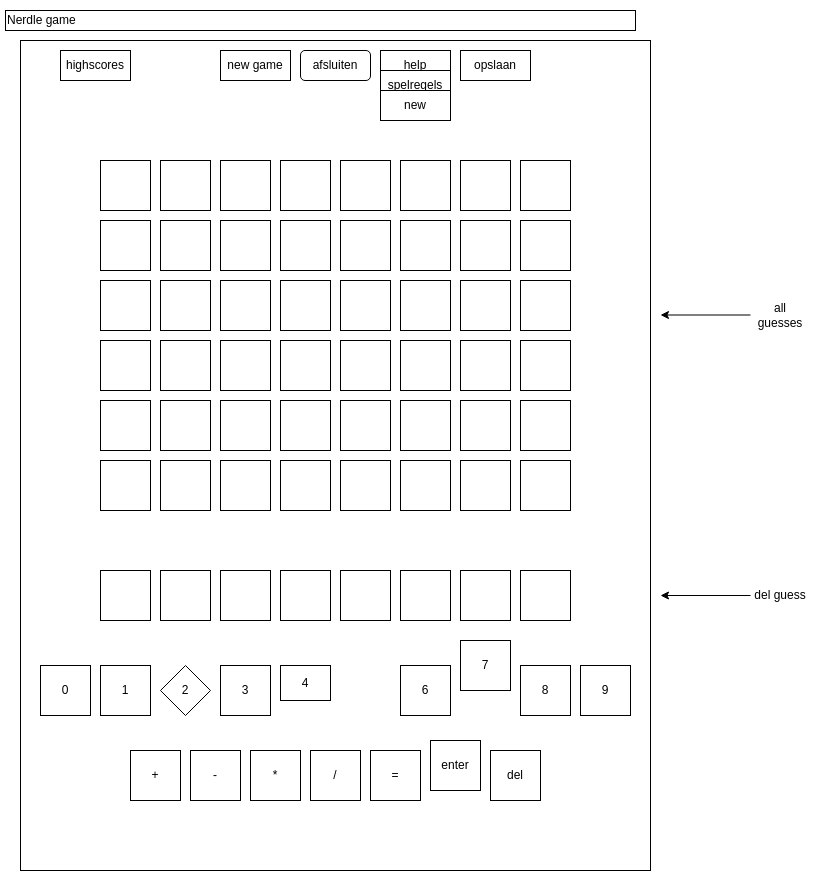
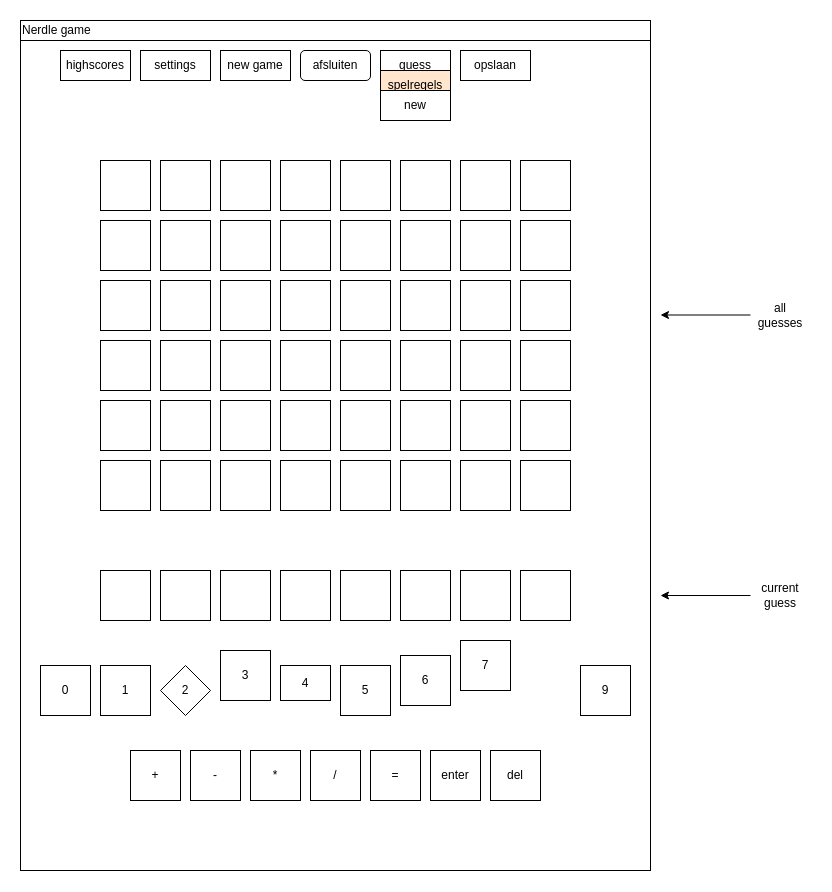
(321, 21) -> (336, 31)
none -> (176, 66)
(416, 66) -> (416, 66)
(416, 86) -> (416, 86)
(781, 596) -> (781, 596)
(246, 691) -> (246, 676)
none -> (366, 691)
(426, 691) -> (426, 681)
(546, 691) -> none
(456, 766) -> (456, 776)
